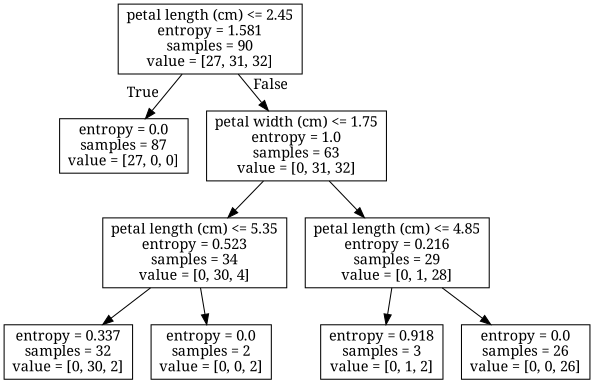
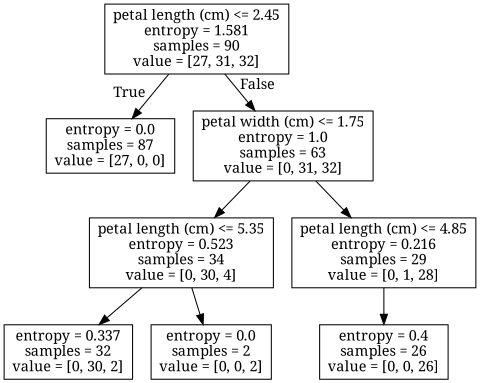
(382, 352) -> none
(526, 352) -> (384, 352)
